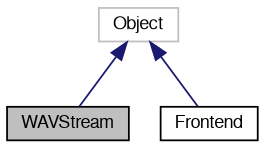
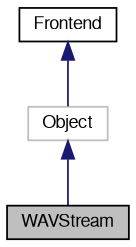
(179, 82) -> (68, 83)
